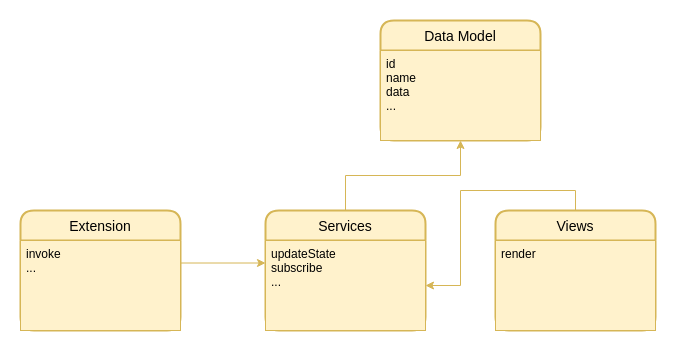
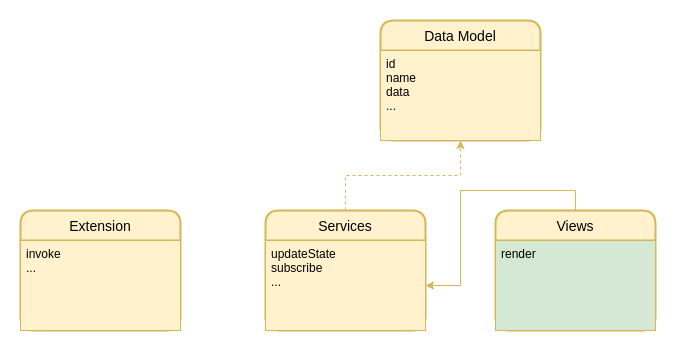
(401, 176) -> (401, 176)
(220, 263) -> none
(576, 286) -> (576, 286)
